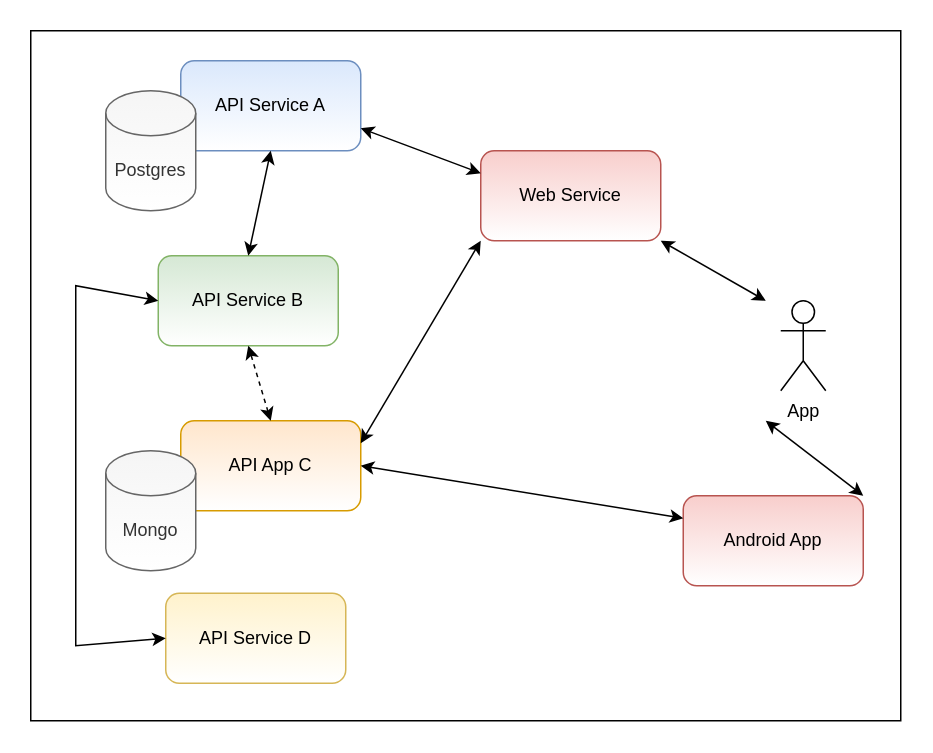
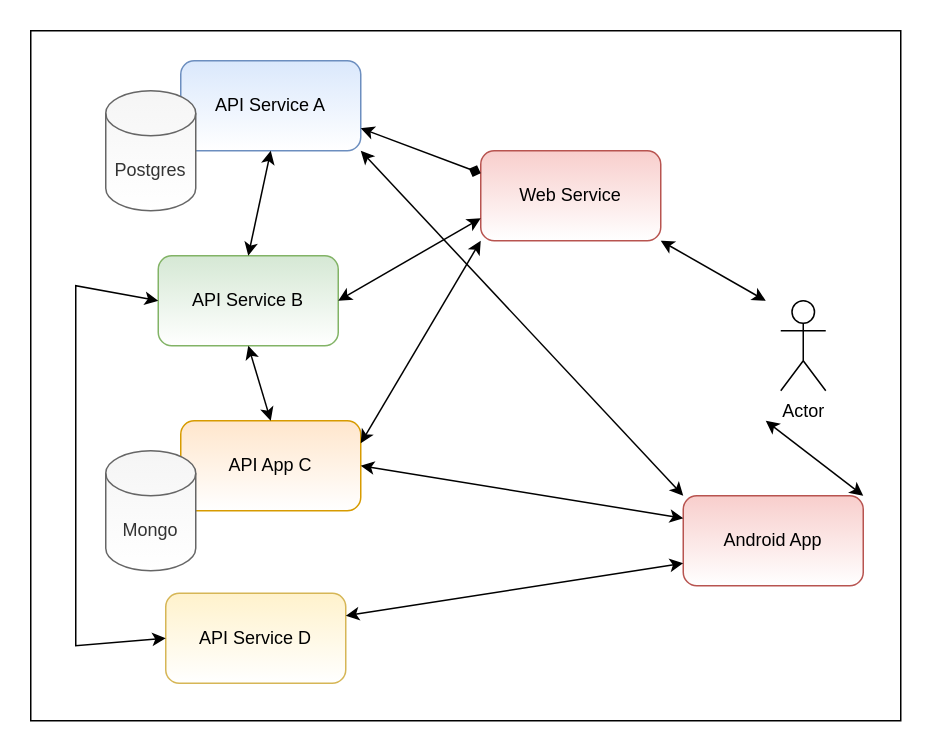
(470, 169) -> (469, 169)
none -> (409, 260)
none -> (522, 323)
(259, 383) -> (259, 383)
(804, 412) -> (804, 412)
none -> (515, 590)
